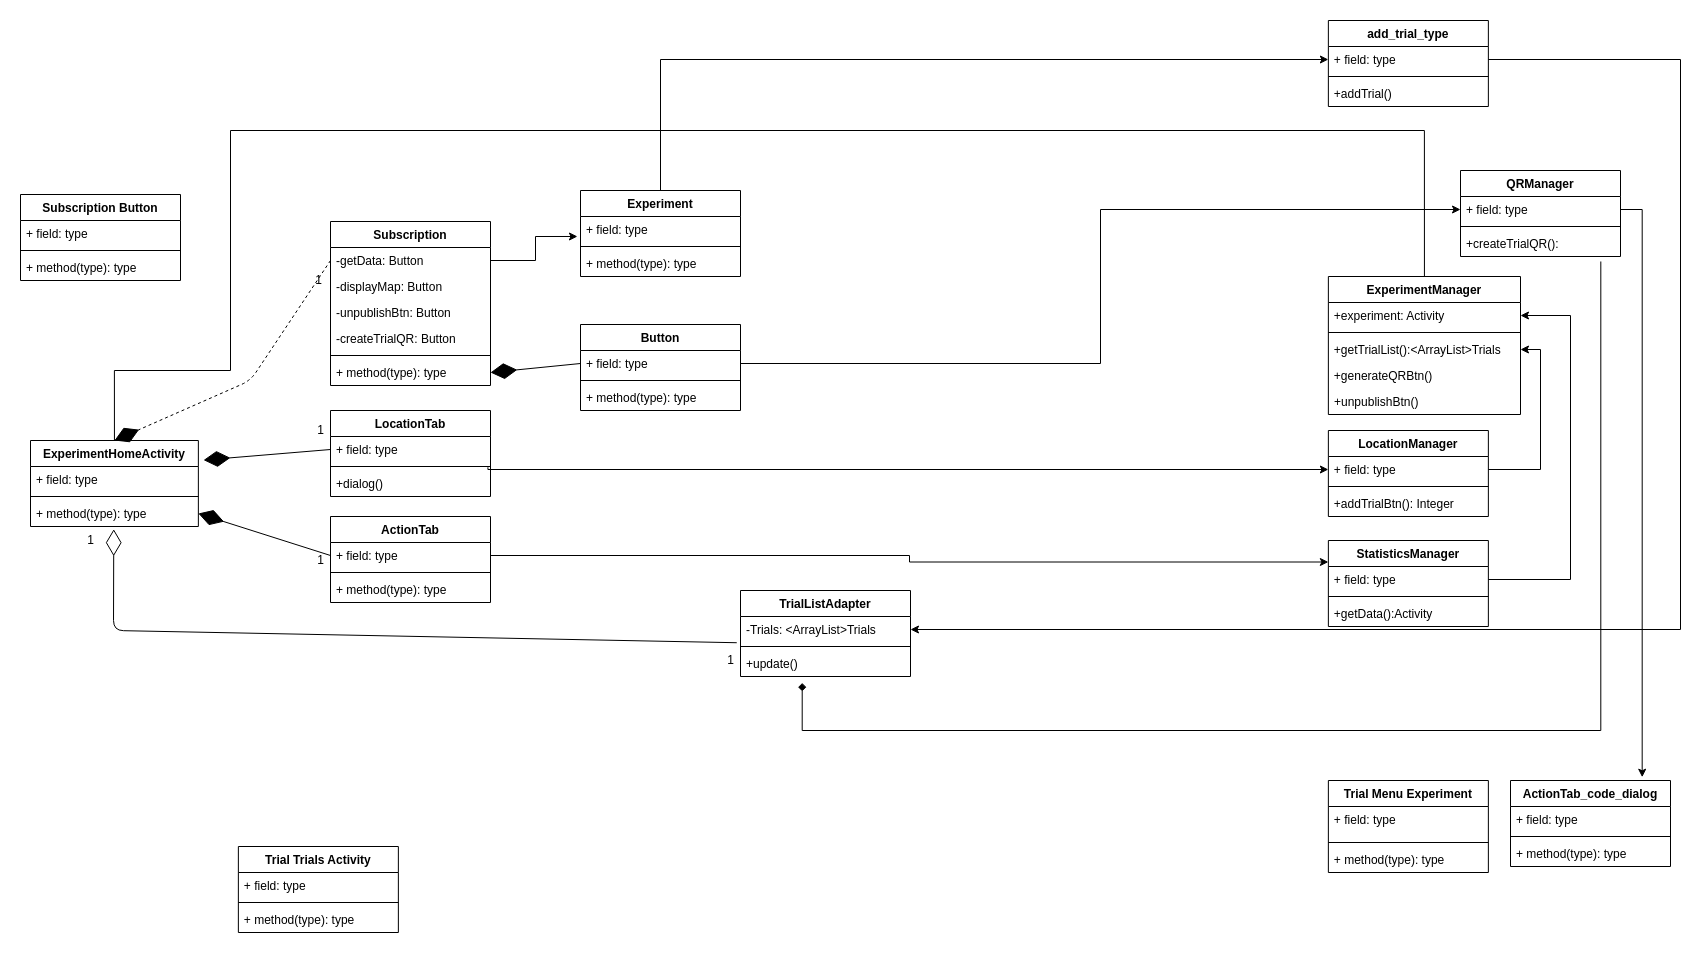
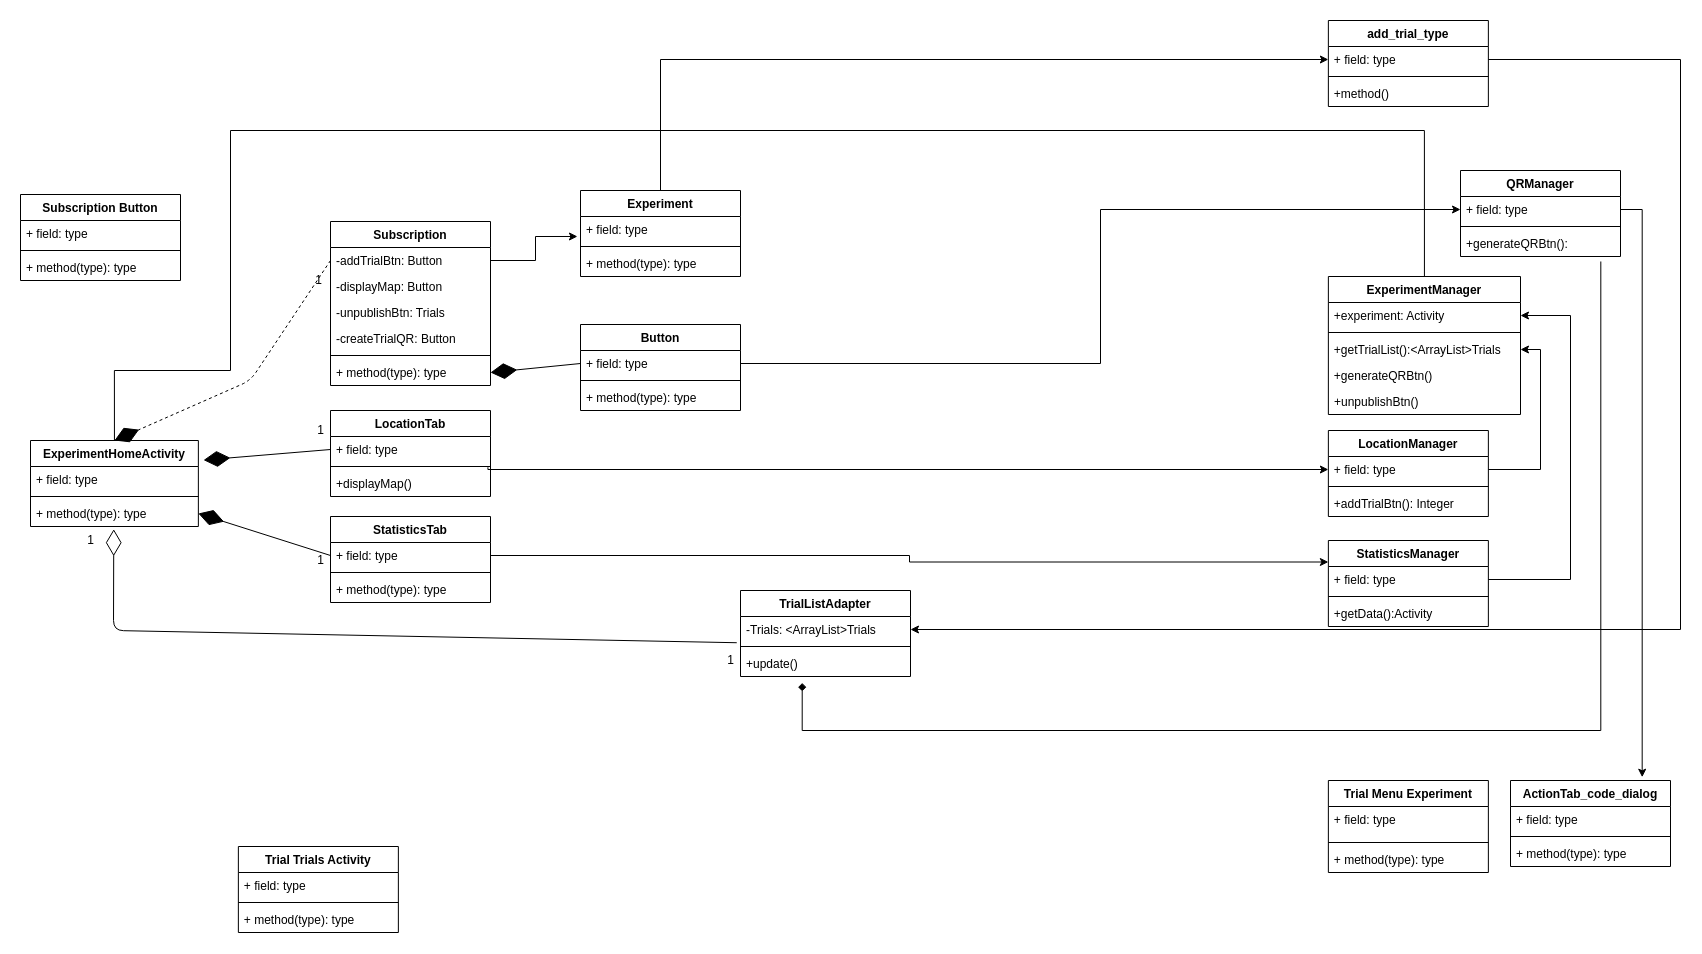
(1368, 94) -> (1364, 94)
(1518, 244) -> (1522, 244)
(387, 261) -> (397, 261)
(401, 314) -> (398, 314)
(363, 484) -> (377, 484)
(410, 530) -> (410, 530)
